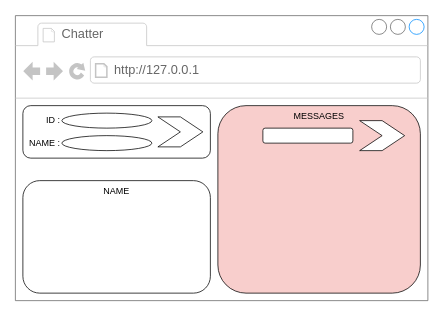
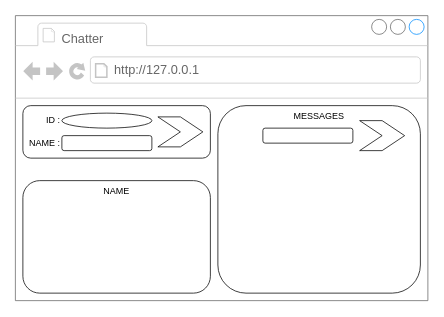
(102, 34) -> (102, 39)
(107, 143) -> (107, 143)
(319, 199) -> (319, 199)
